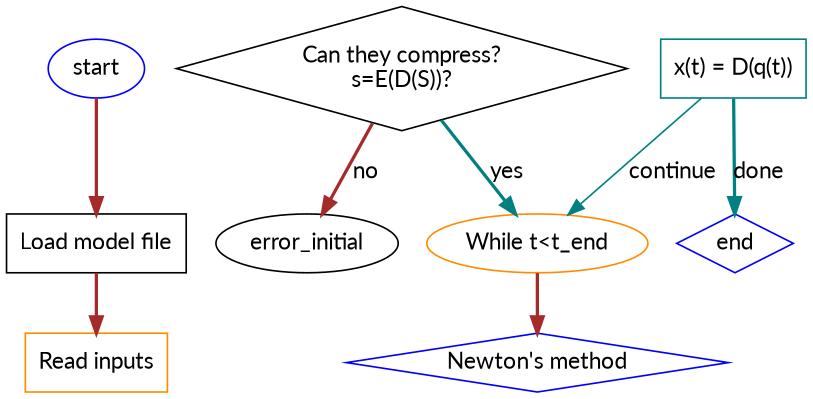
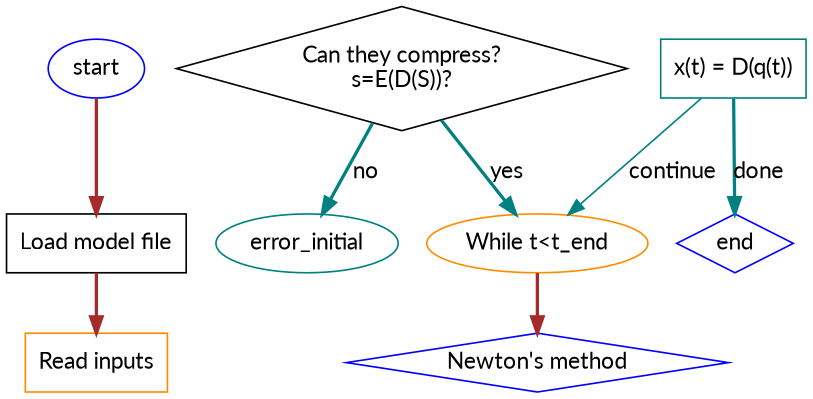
(352, 161) -> (352, 161)
(307, 243) -> (307, 243)
